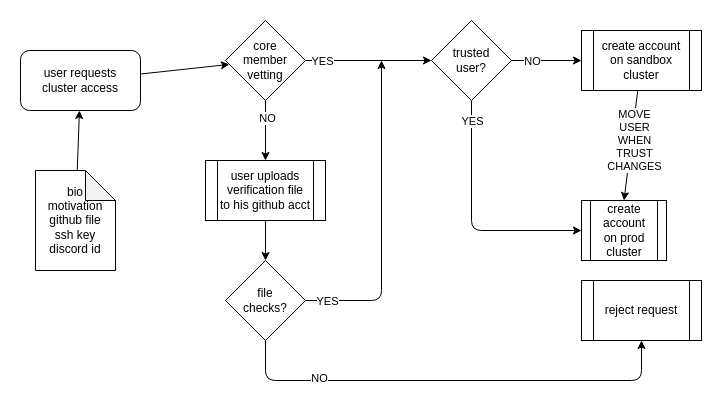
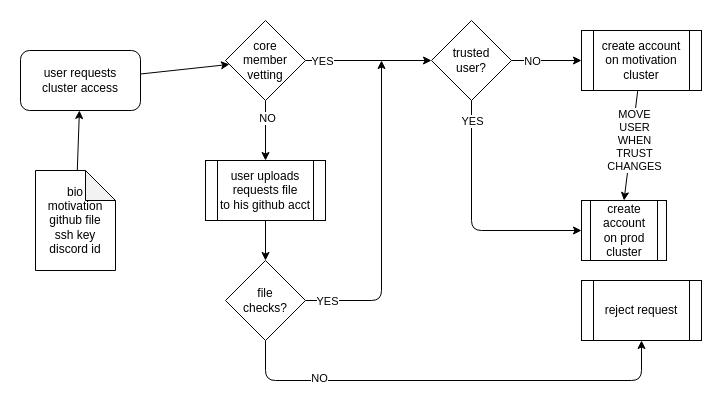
(642, 61) -> (642, 61)
(266, 191) -> (266, 191)
